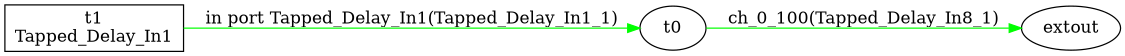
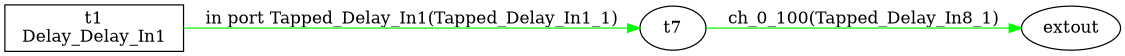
(94, 28) -> (94, 28)
(673, 28) -> (673, 28)
